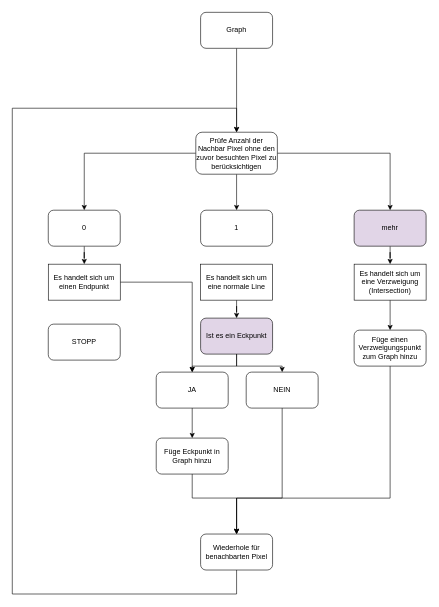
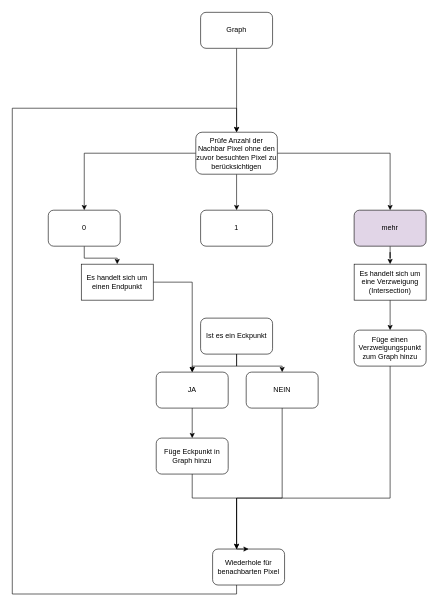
(84, 282) -> (117, 282)
(237, 282) -> none
(237, 311) -> none
(237, 336) -> (237, 336)
(84, 342) -> none
(237, 552) -> (249, 567)
